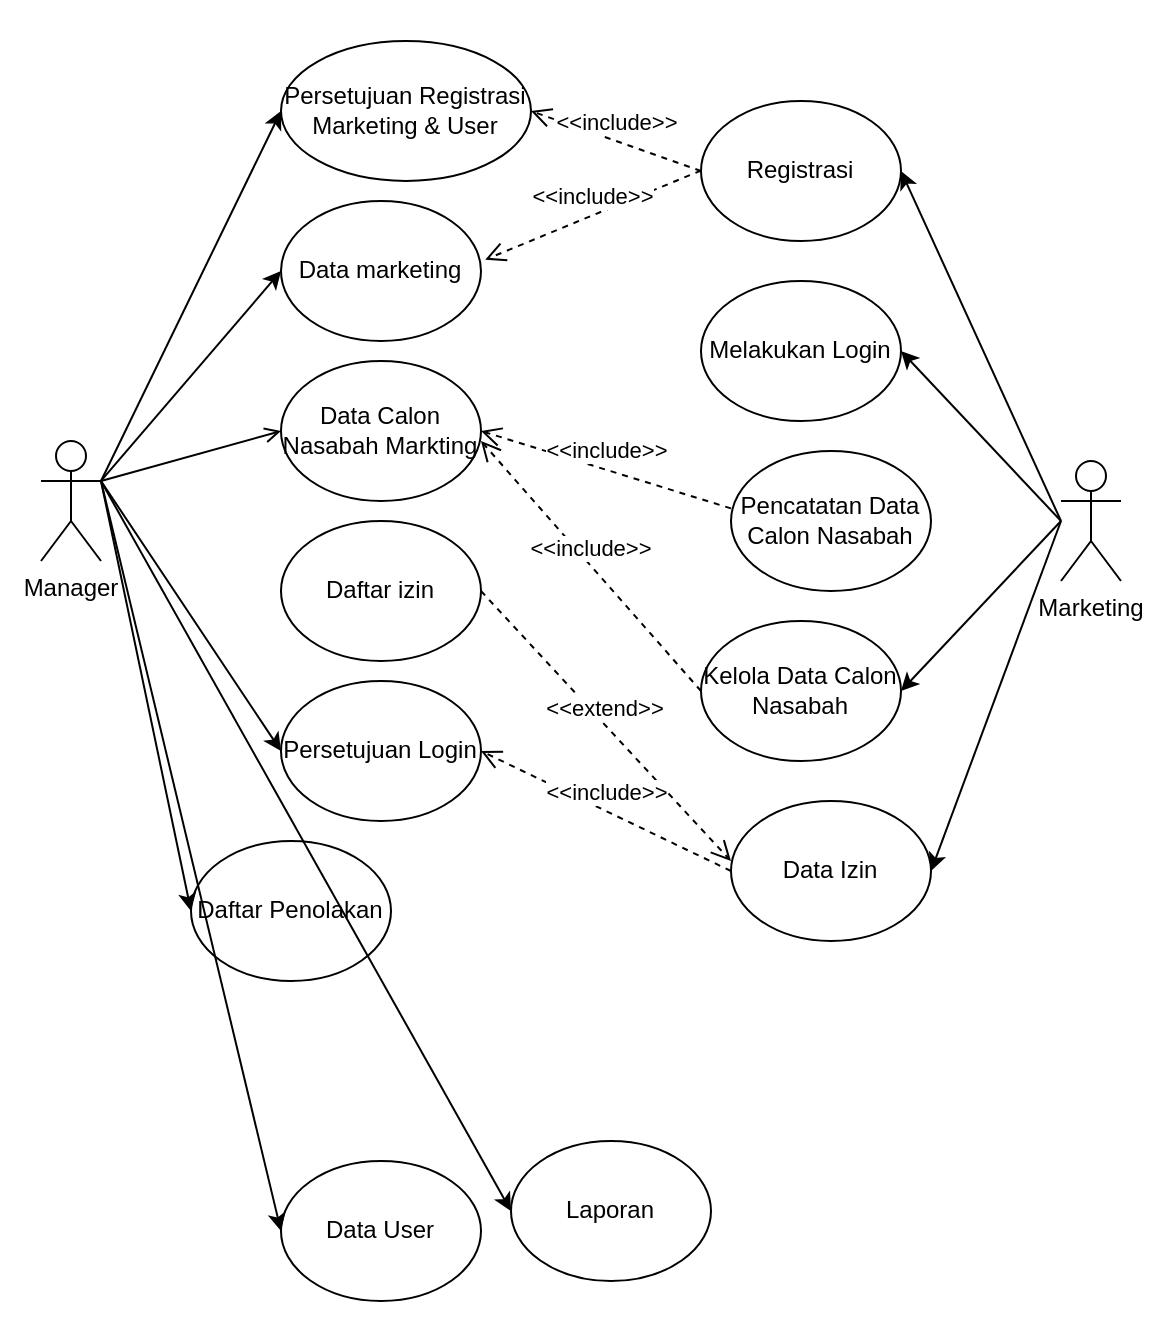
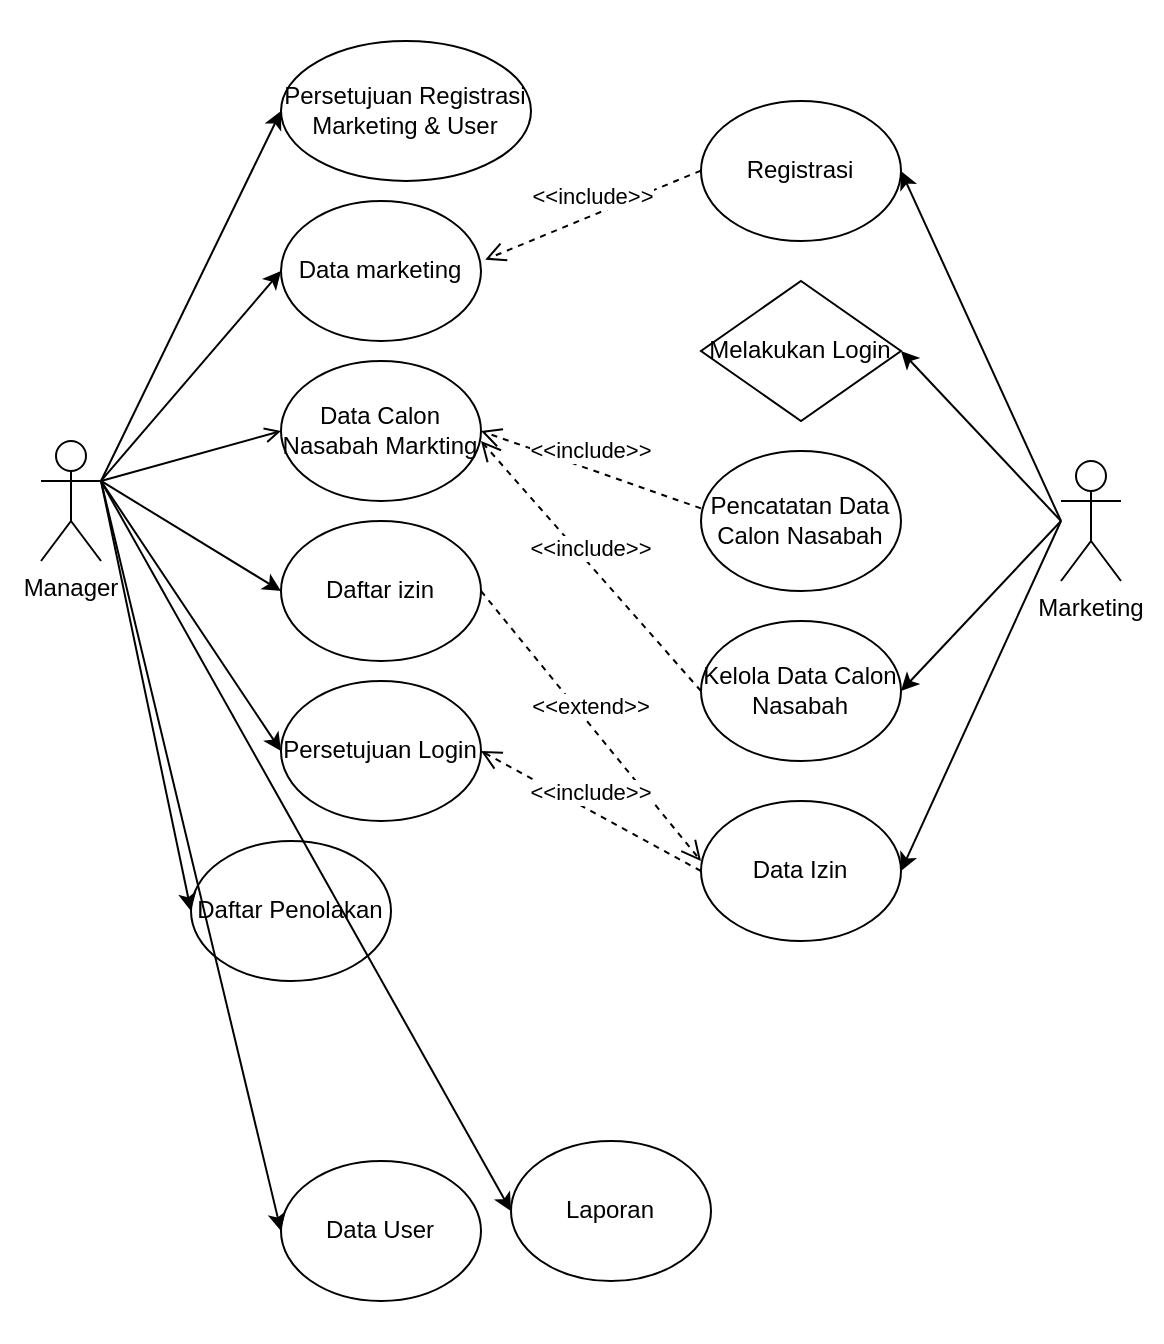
(649, 153) -> none
(801, 351) -> (801, 351)
(831, 521) -> (801, 521)
none -> (189, 535)
(831, 871) -> (801, 871)
